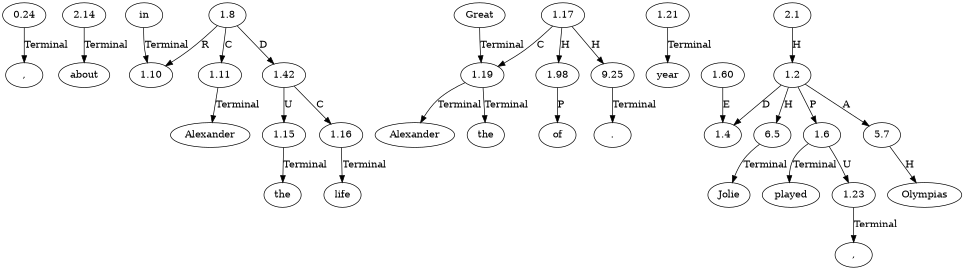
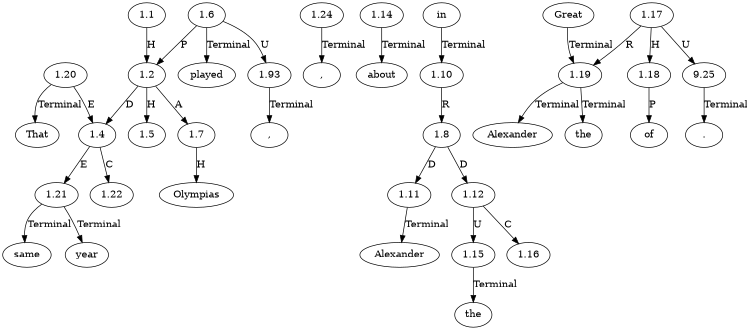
(24, 15) -> (322, 15)
(84, 15) -> (382, 15)
(792, 15) -> (147, 15)
(195, 45) -> (442, 102)
(229, 45) -> (432, 165)
(541, 45) -> (629, 45)
(596, 45) -> (686, 45)
(284, 75) -> (473, 195)
(557, 75) -> (649, 75)
(723, 75) -> (66, 75)
(806, 102) -> (179, 43)
none -> (37, 135)
(772, 135) -> (147, 135)
(882, 135) -> (196, 135)
none -> (79, 162)
none -> (112, 195)
(343, 195) -> none
(729, 195) -> none
(854, 195) -> (269, 75)
none -> (27, 255)
